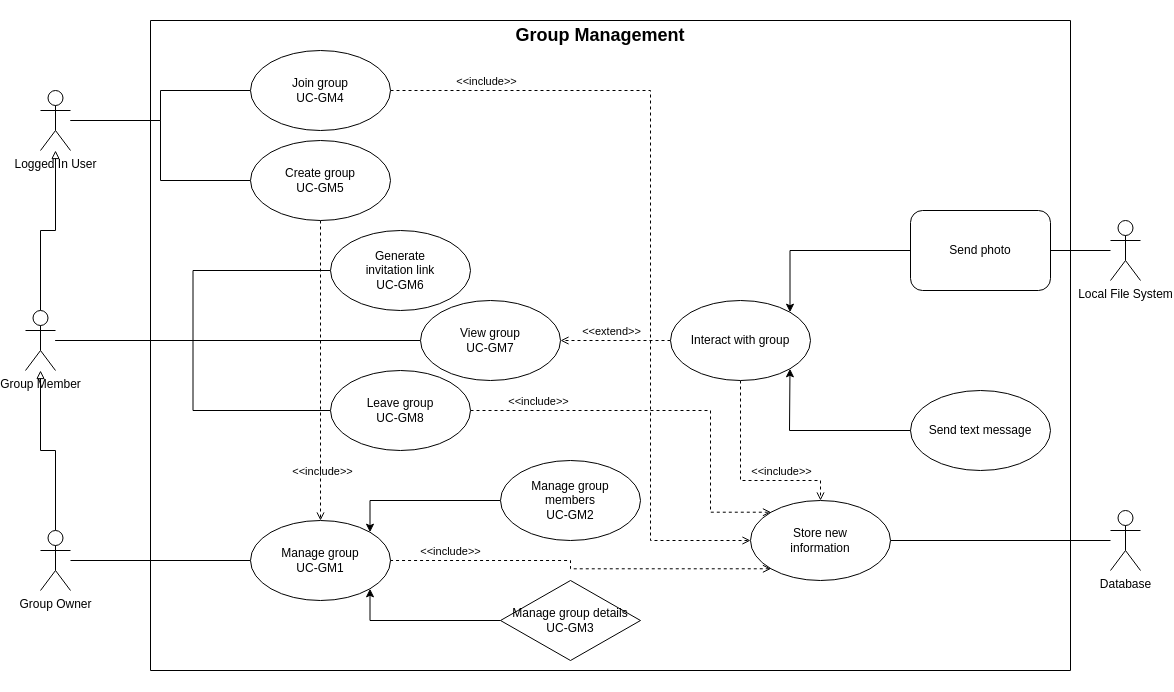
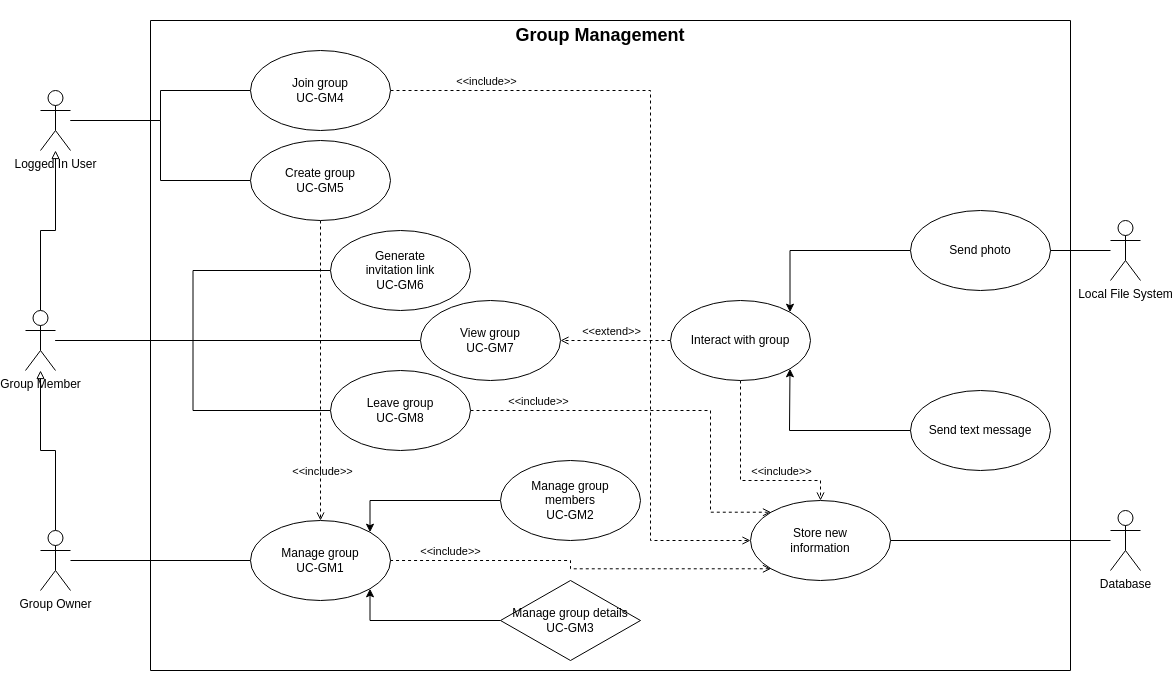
(981, 251) -> (981, 251)
